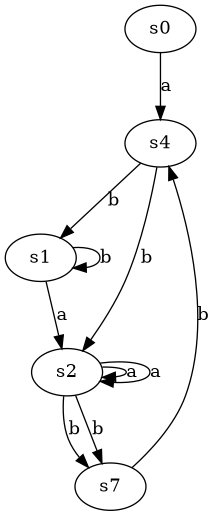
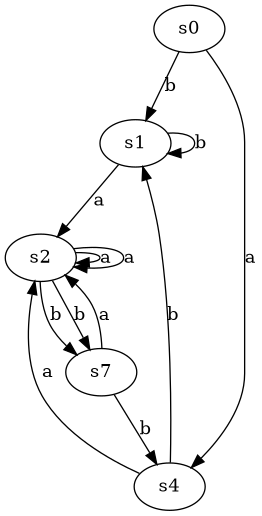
none -> (165, 80)
(147, 258) -> (48, 372)
none -> (96, 313)
